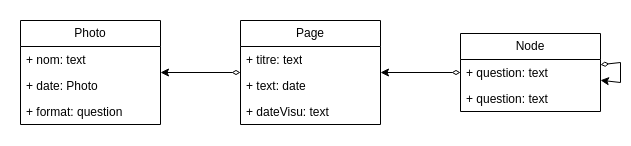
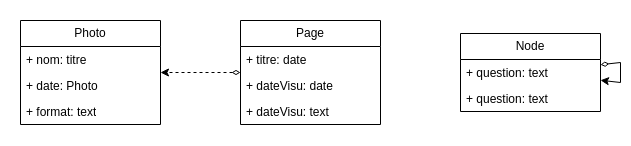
(59, 61) -> (61, 61)
(284, 61) -> (284, 61)
(199, 73) -> (199, 73)
(420, 73) -> none
(282, 87) -> (294, 87)
(81, 113) -> (69, 113)
